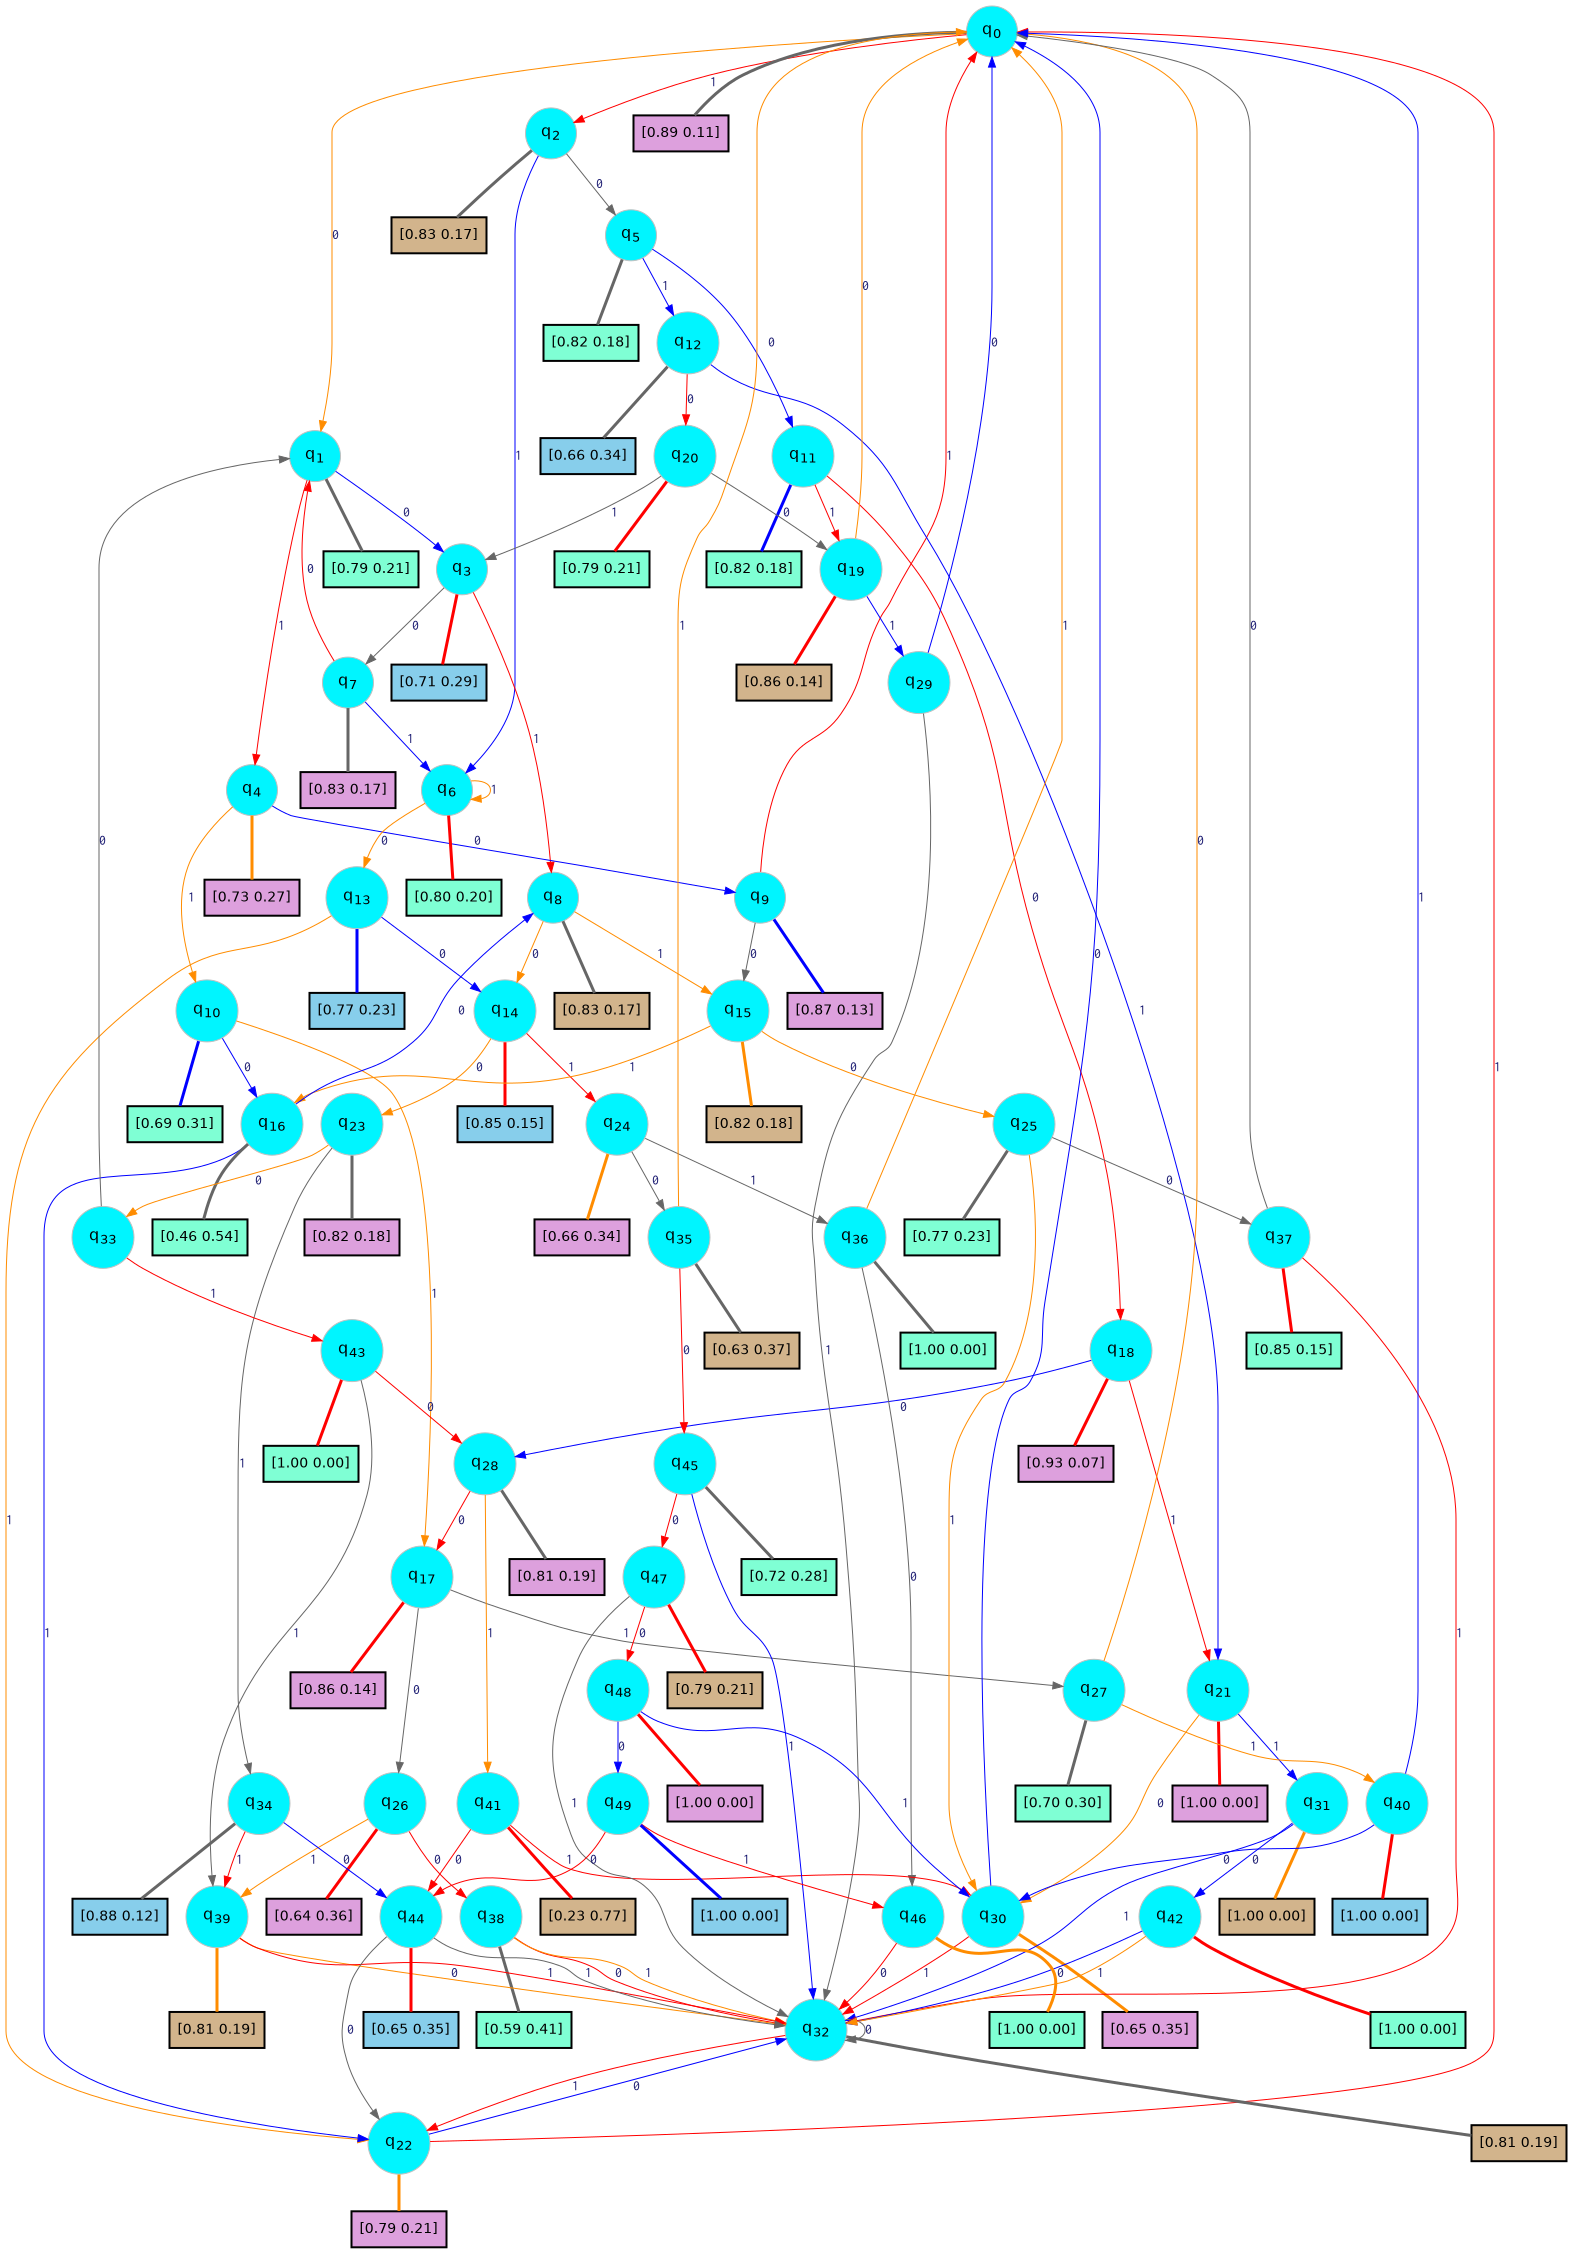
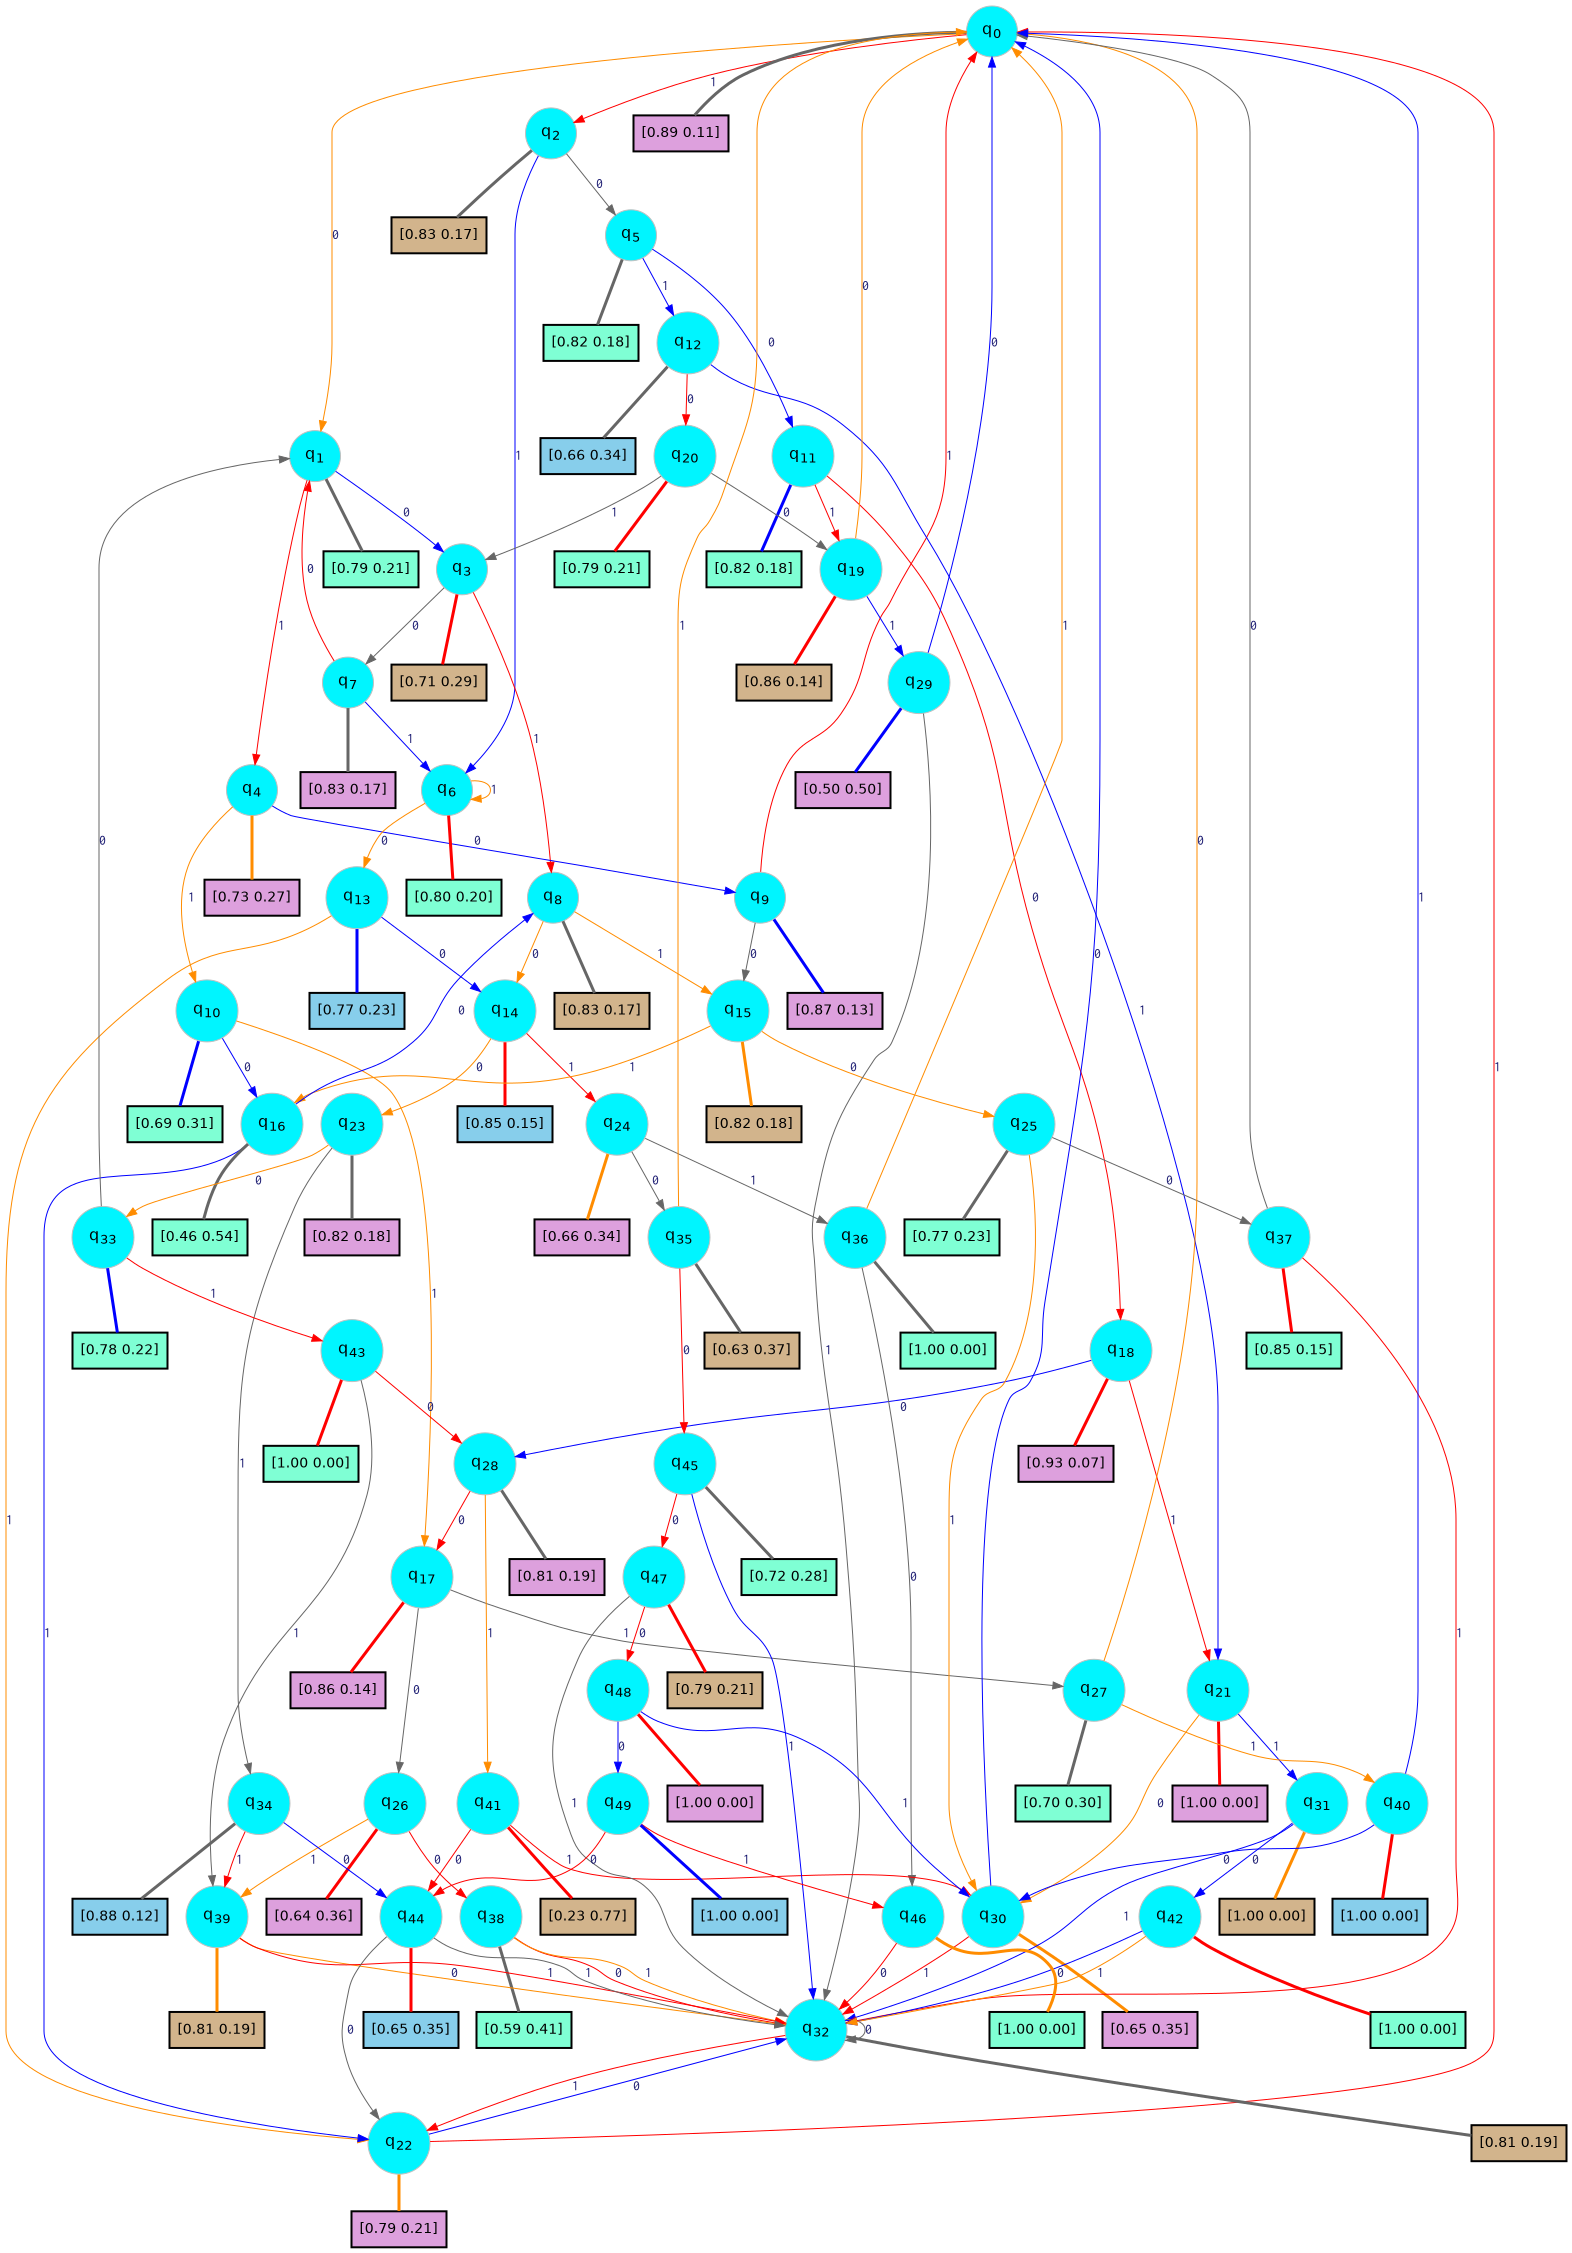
(439, 683) -> (439, 683)
none -> (843, 790)
none -> (120, 1351)
